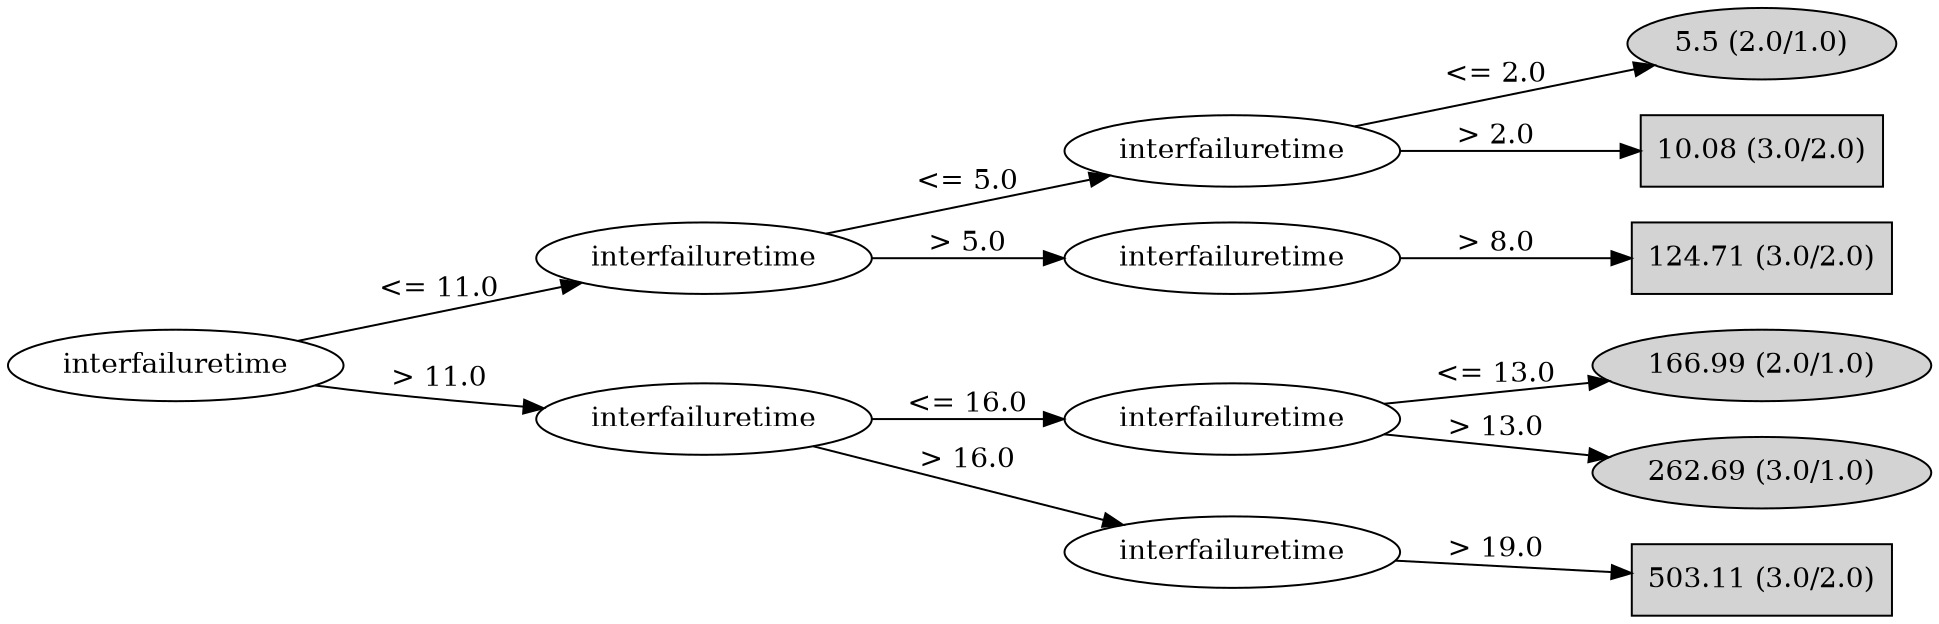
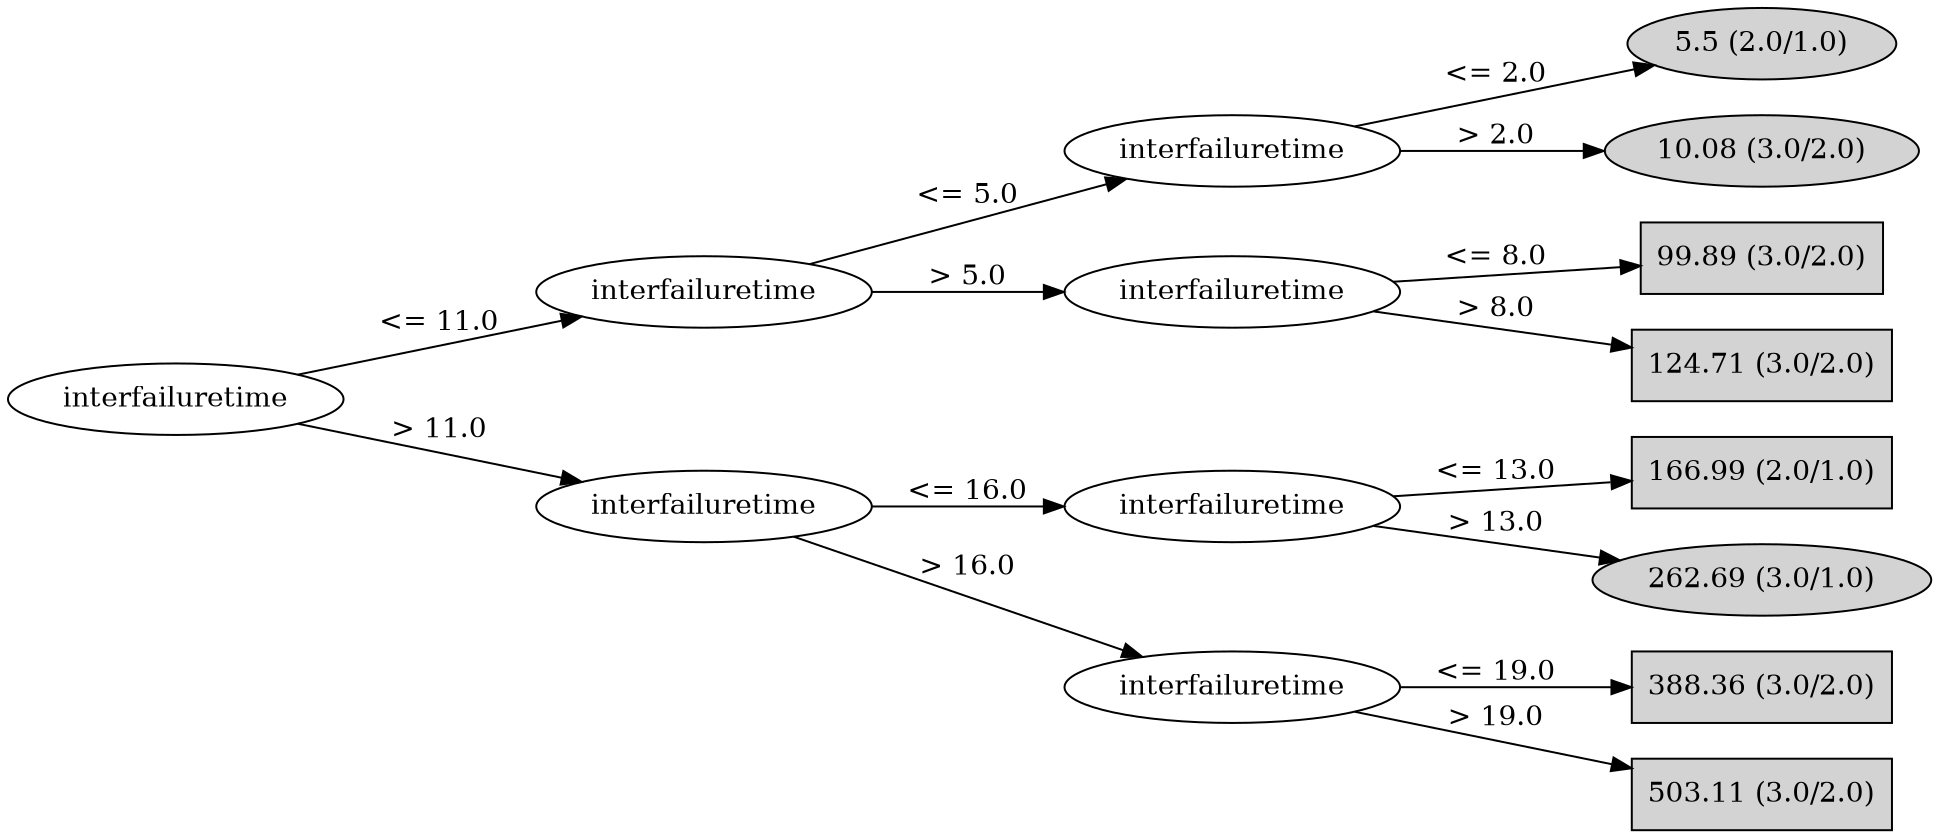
(1762, 151) -> (1762, 151)
none -> (1762, 258)
(1762, 365) -> (1762, 473)
none -> (1762, 687)
